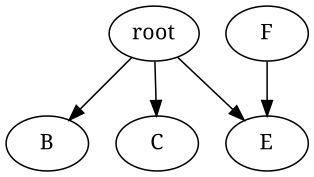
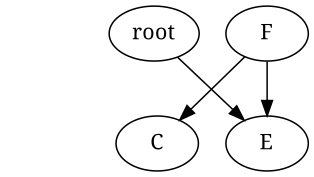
(155, 81) -> (219, 82)
(47, 143) -> none
